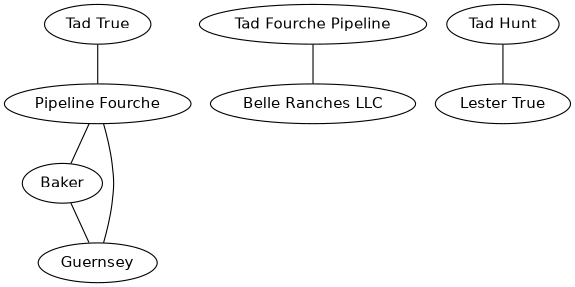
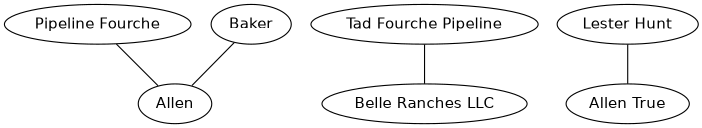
(98, 24) -> none
(503, 24) -> (628, 24)
(503, 104) -> (628, 104)
(80, 144) -> none
(98, 263) -> (175, 104)
